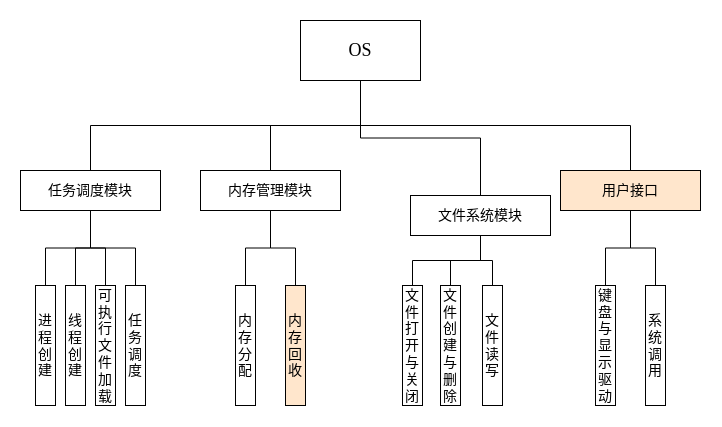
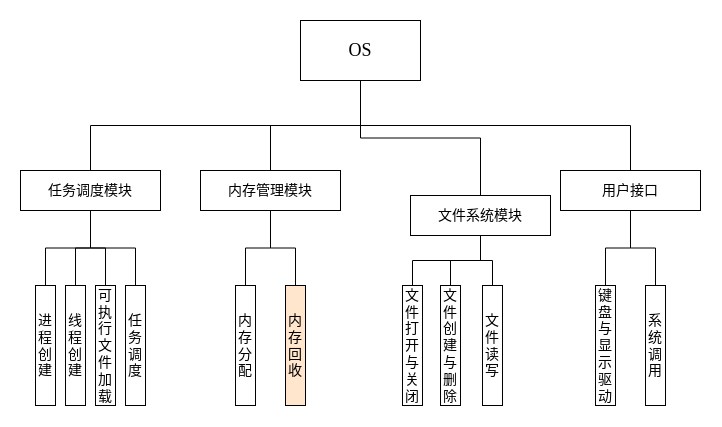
(631, 191) -> (631, 191)
